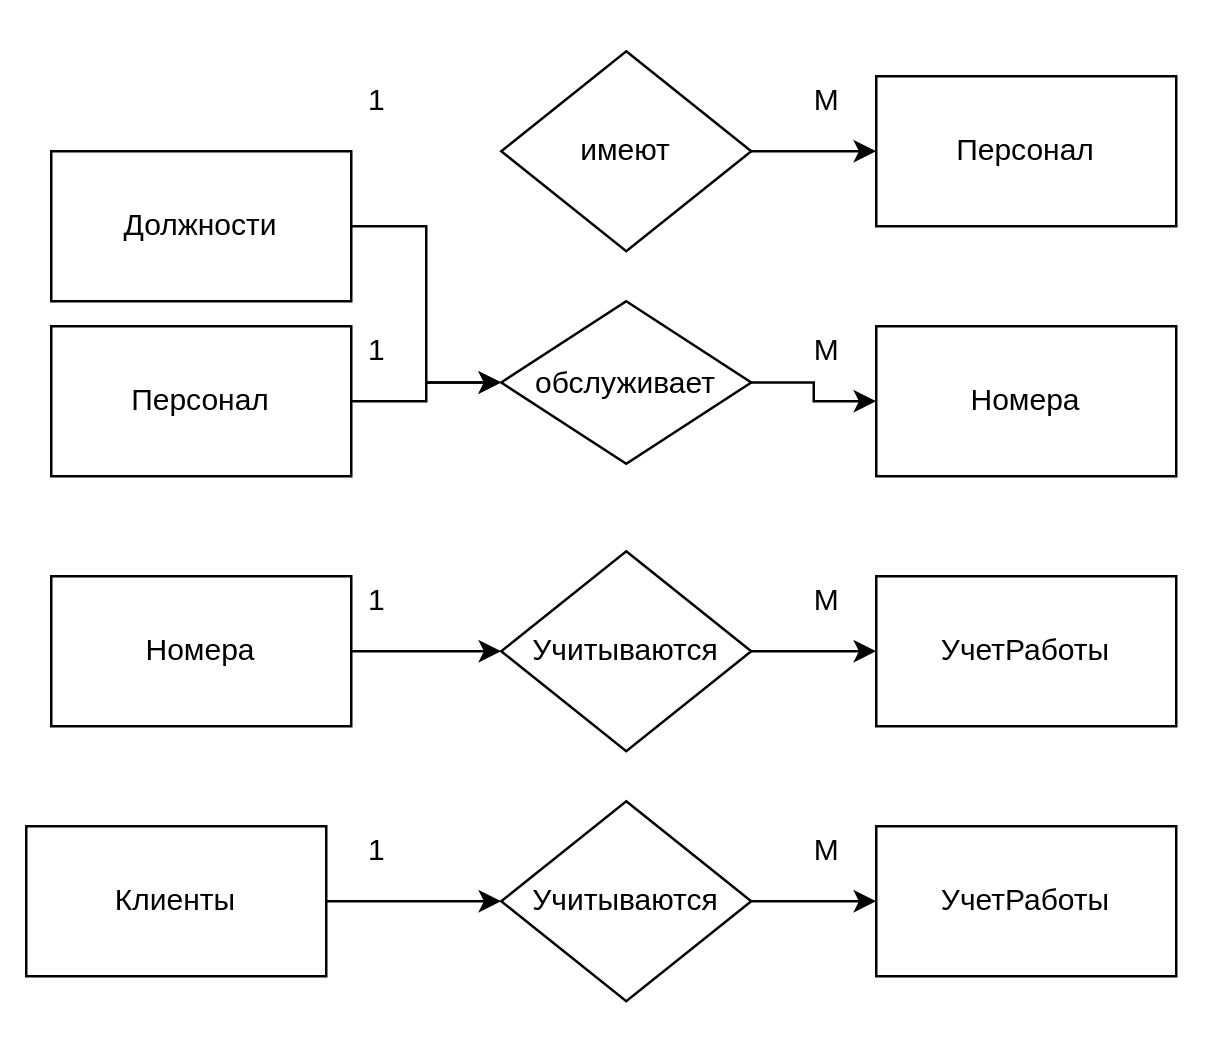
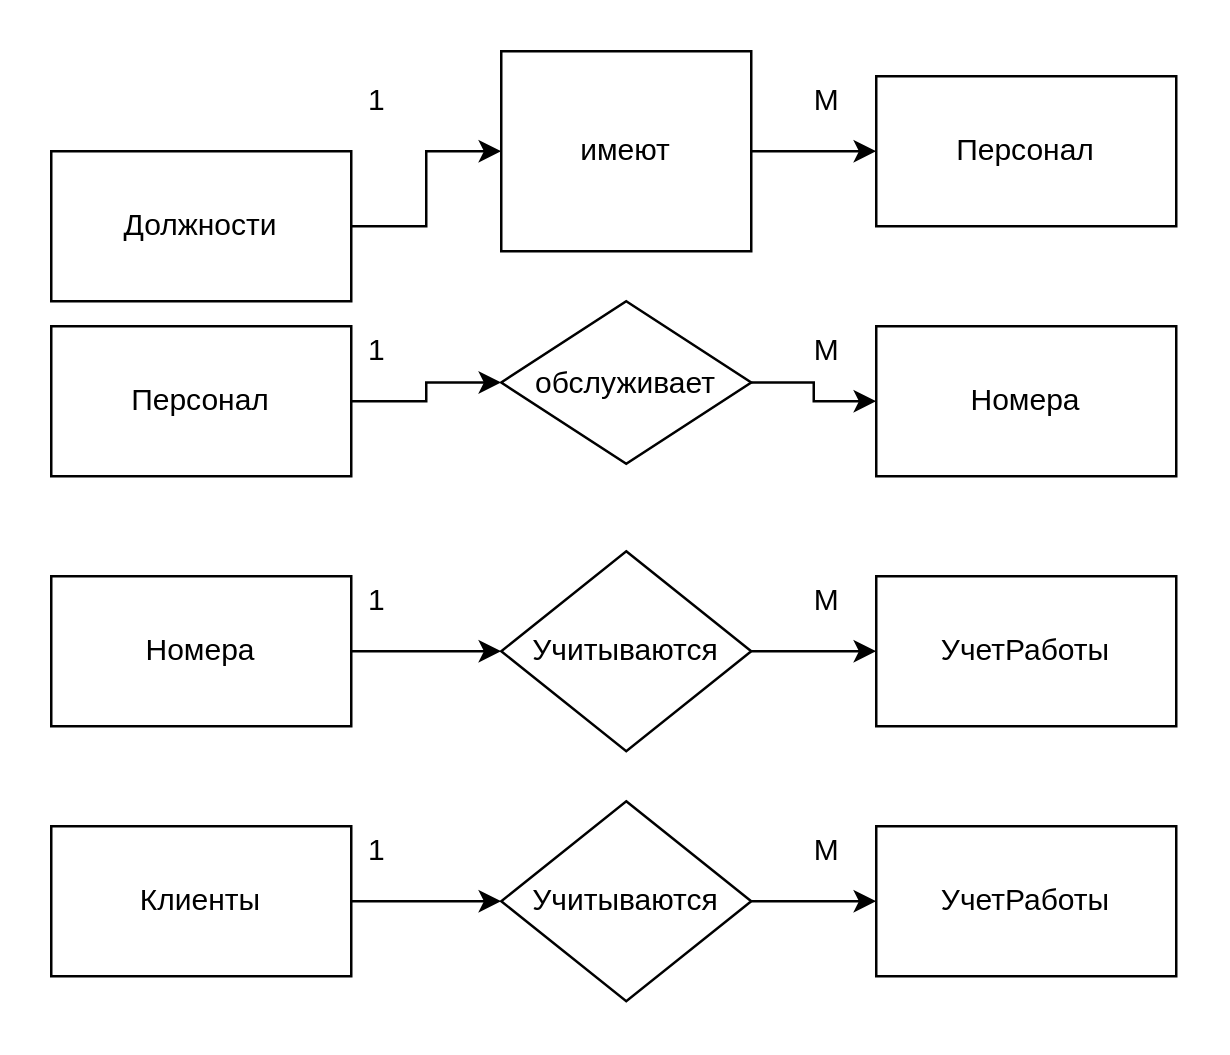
(626, 151) -> (626, 151)
(426, 300) -> (426, 161)
(176, 901) -> (201, 901)
